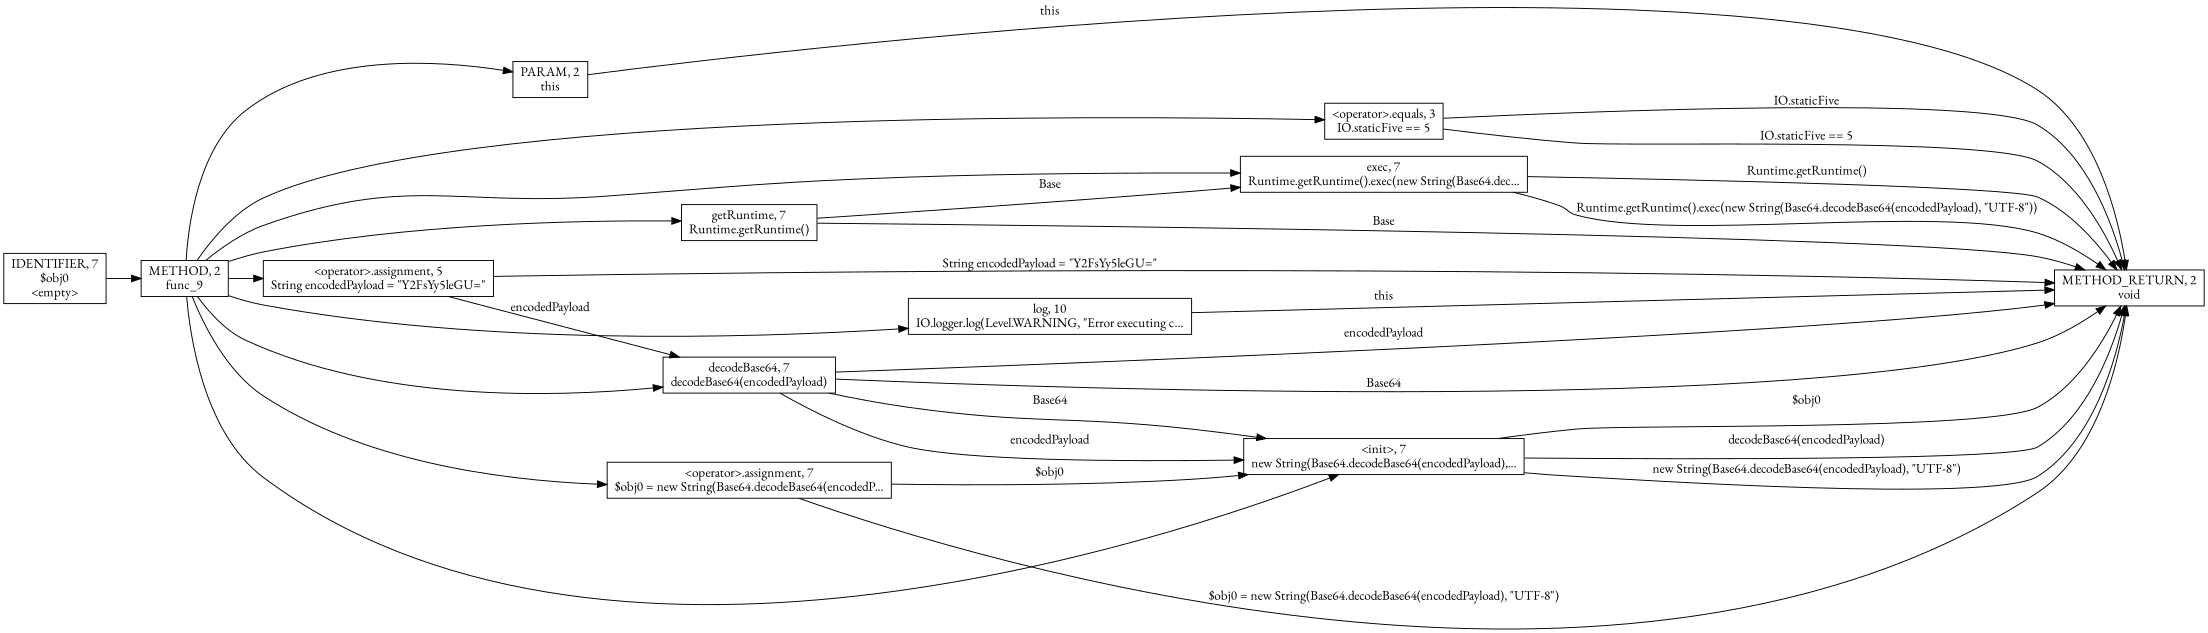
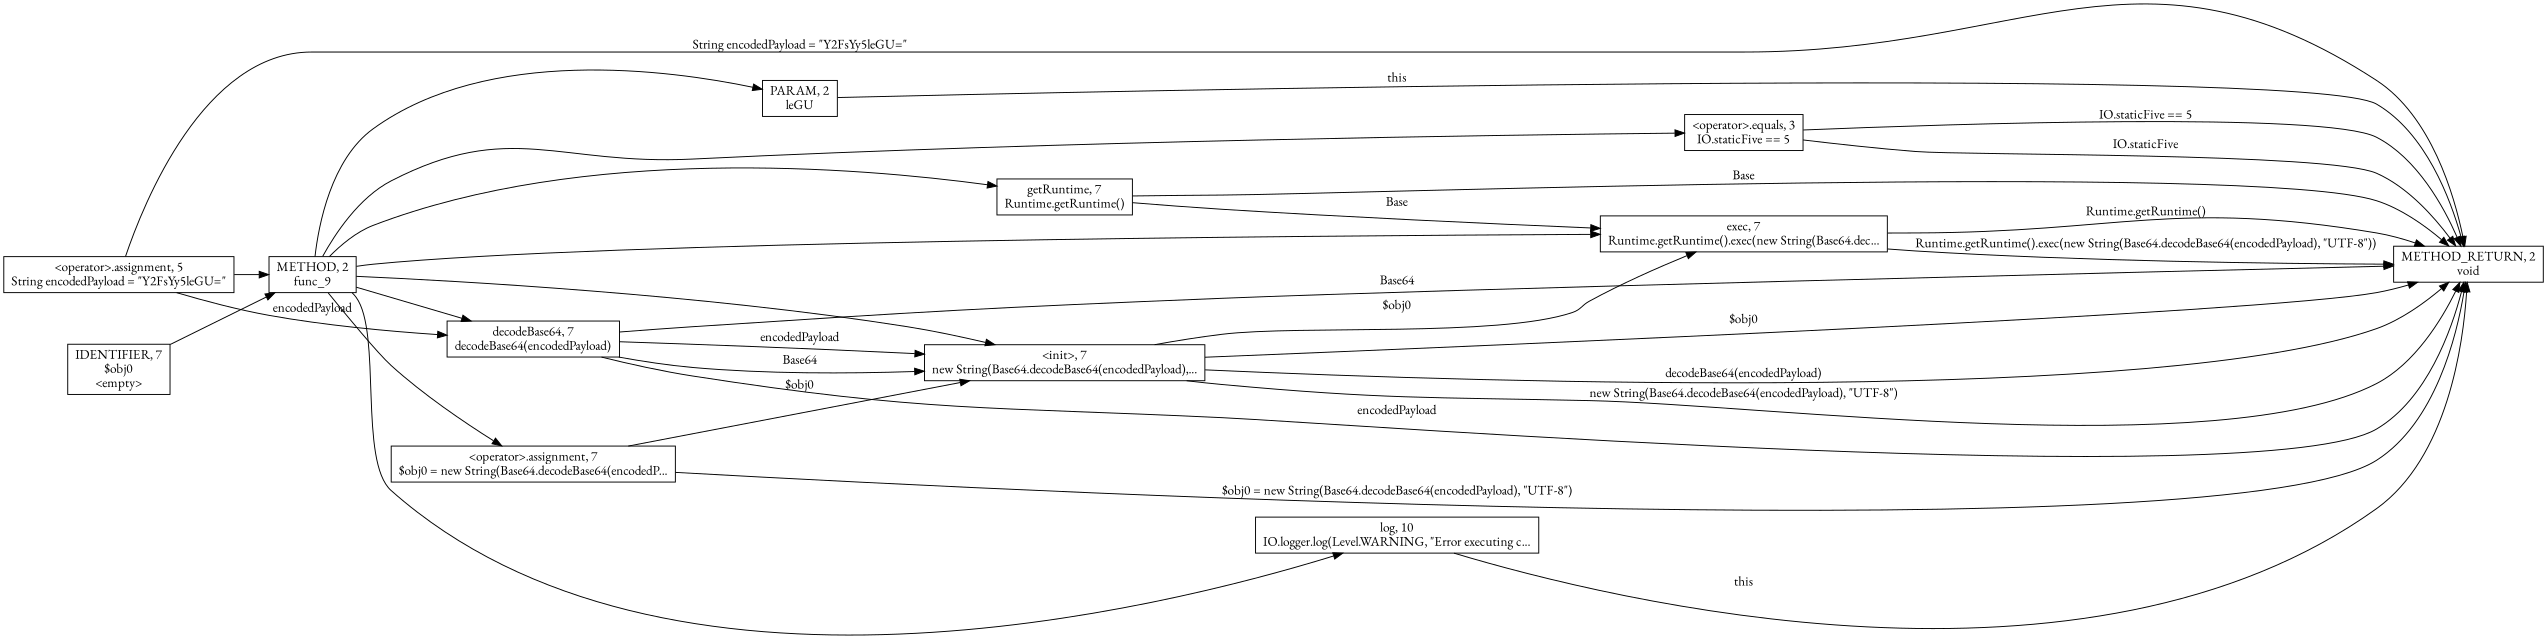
(550, 86) -> (800, 105)
(241, 278) -> (247, 275)
none -> (1428, 328)
